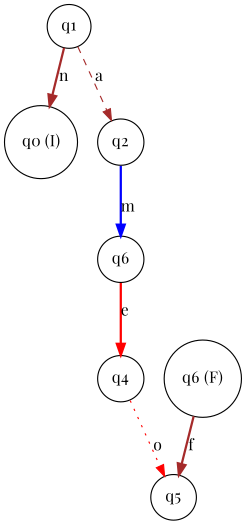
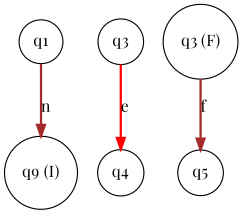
(41, 142) -> (41, 173)
(121, 142) -> none
(121, 259) -> (121, 42)
(203, 379) -> (201, 42)
(145, 433) -> none
